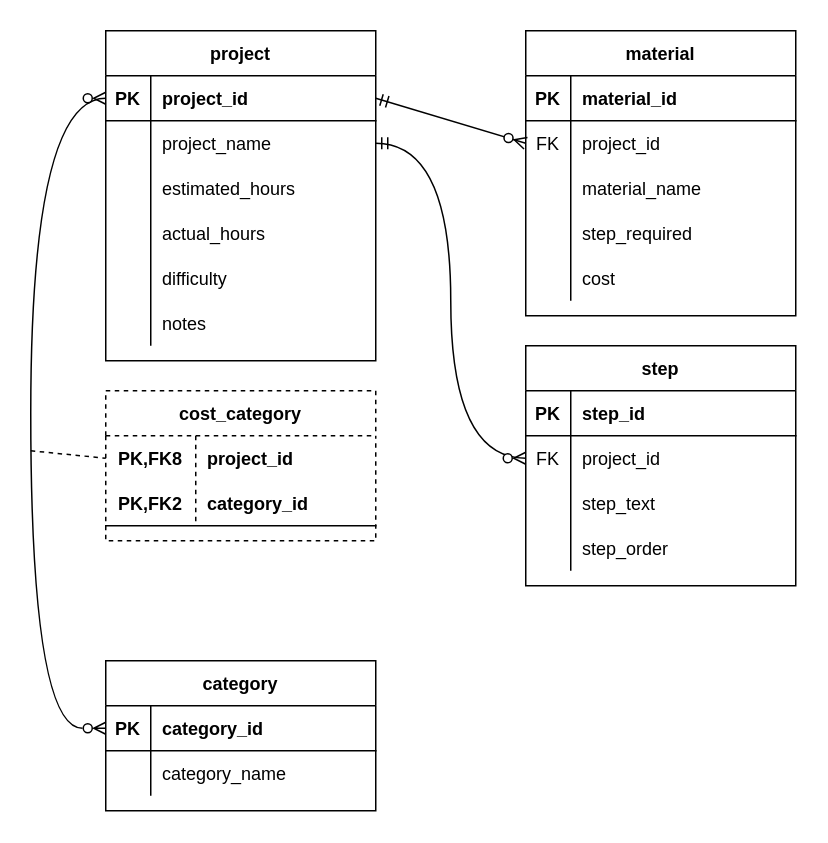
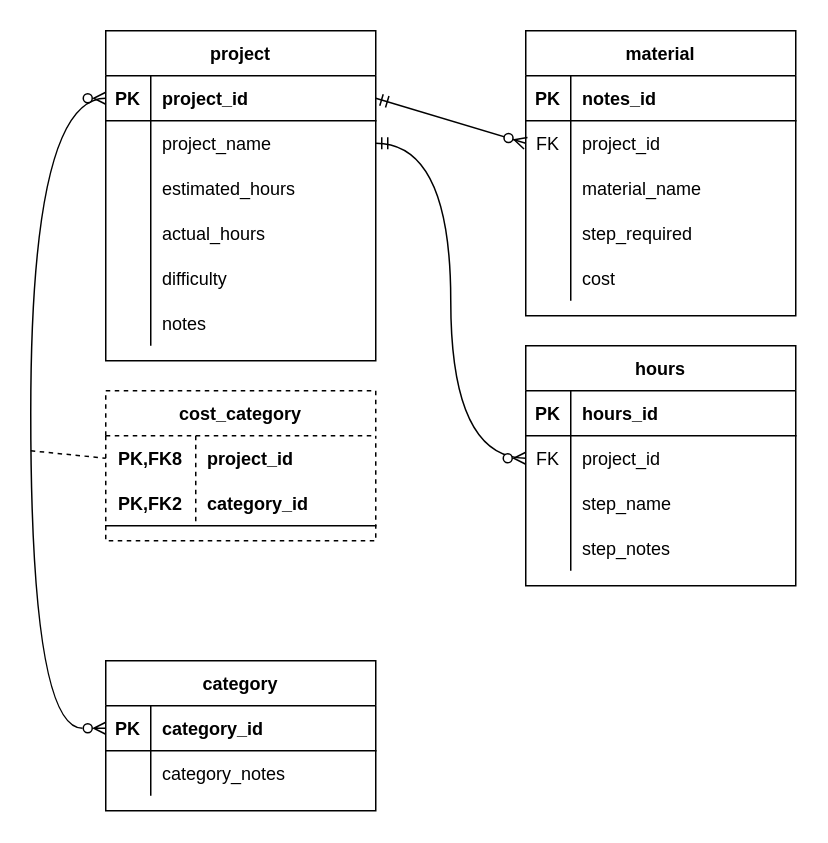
(630, 99) -> (620, 99)
(660, 369) -> (660, 369)
(615, 414) -> (620, 414)
(627, 504) -> (627, 504)
(632, 549) -> (632, 549)
(228, 774) -> (233, 774)
